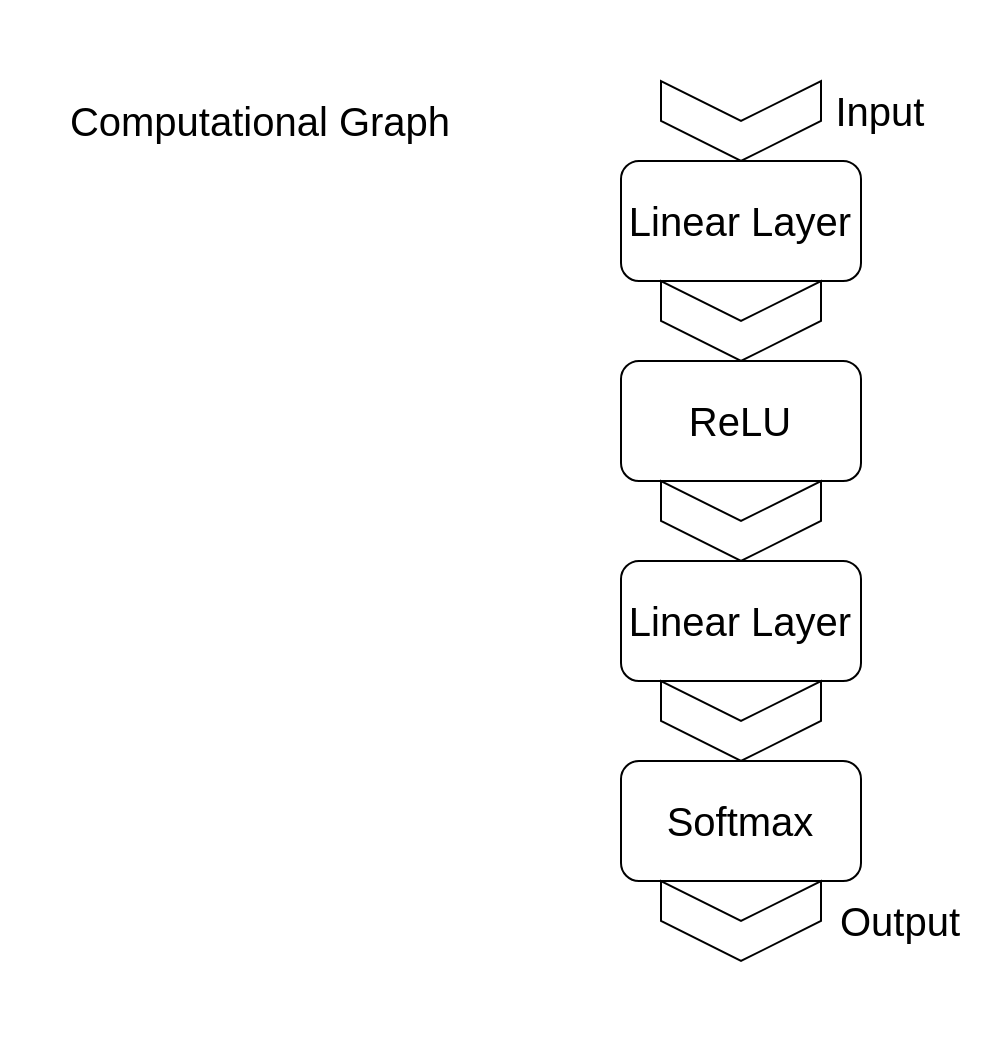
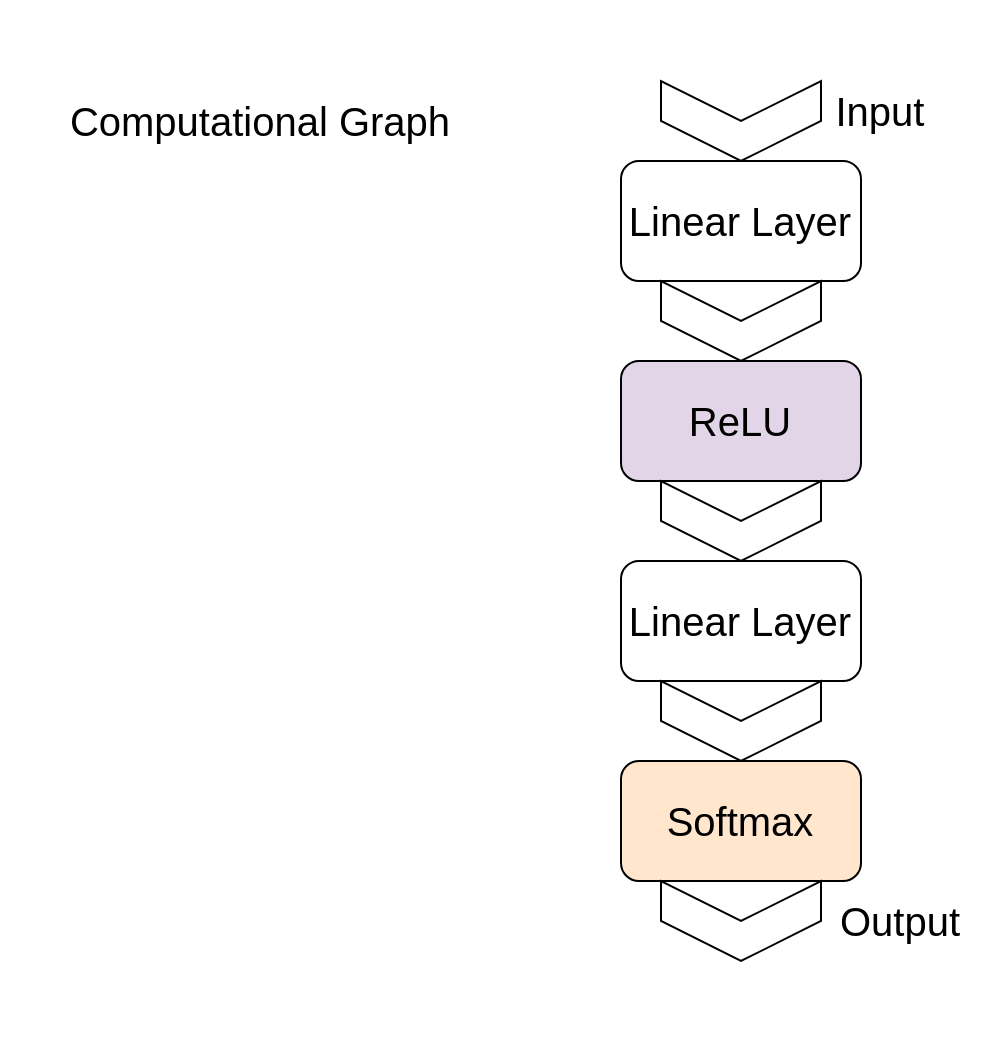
(741, 421) -> (741, 421)
(741, 821) -> (741, 821)
